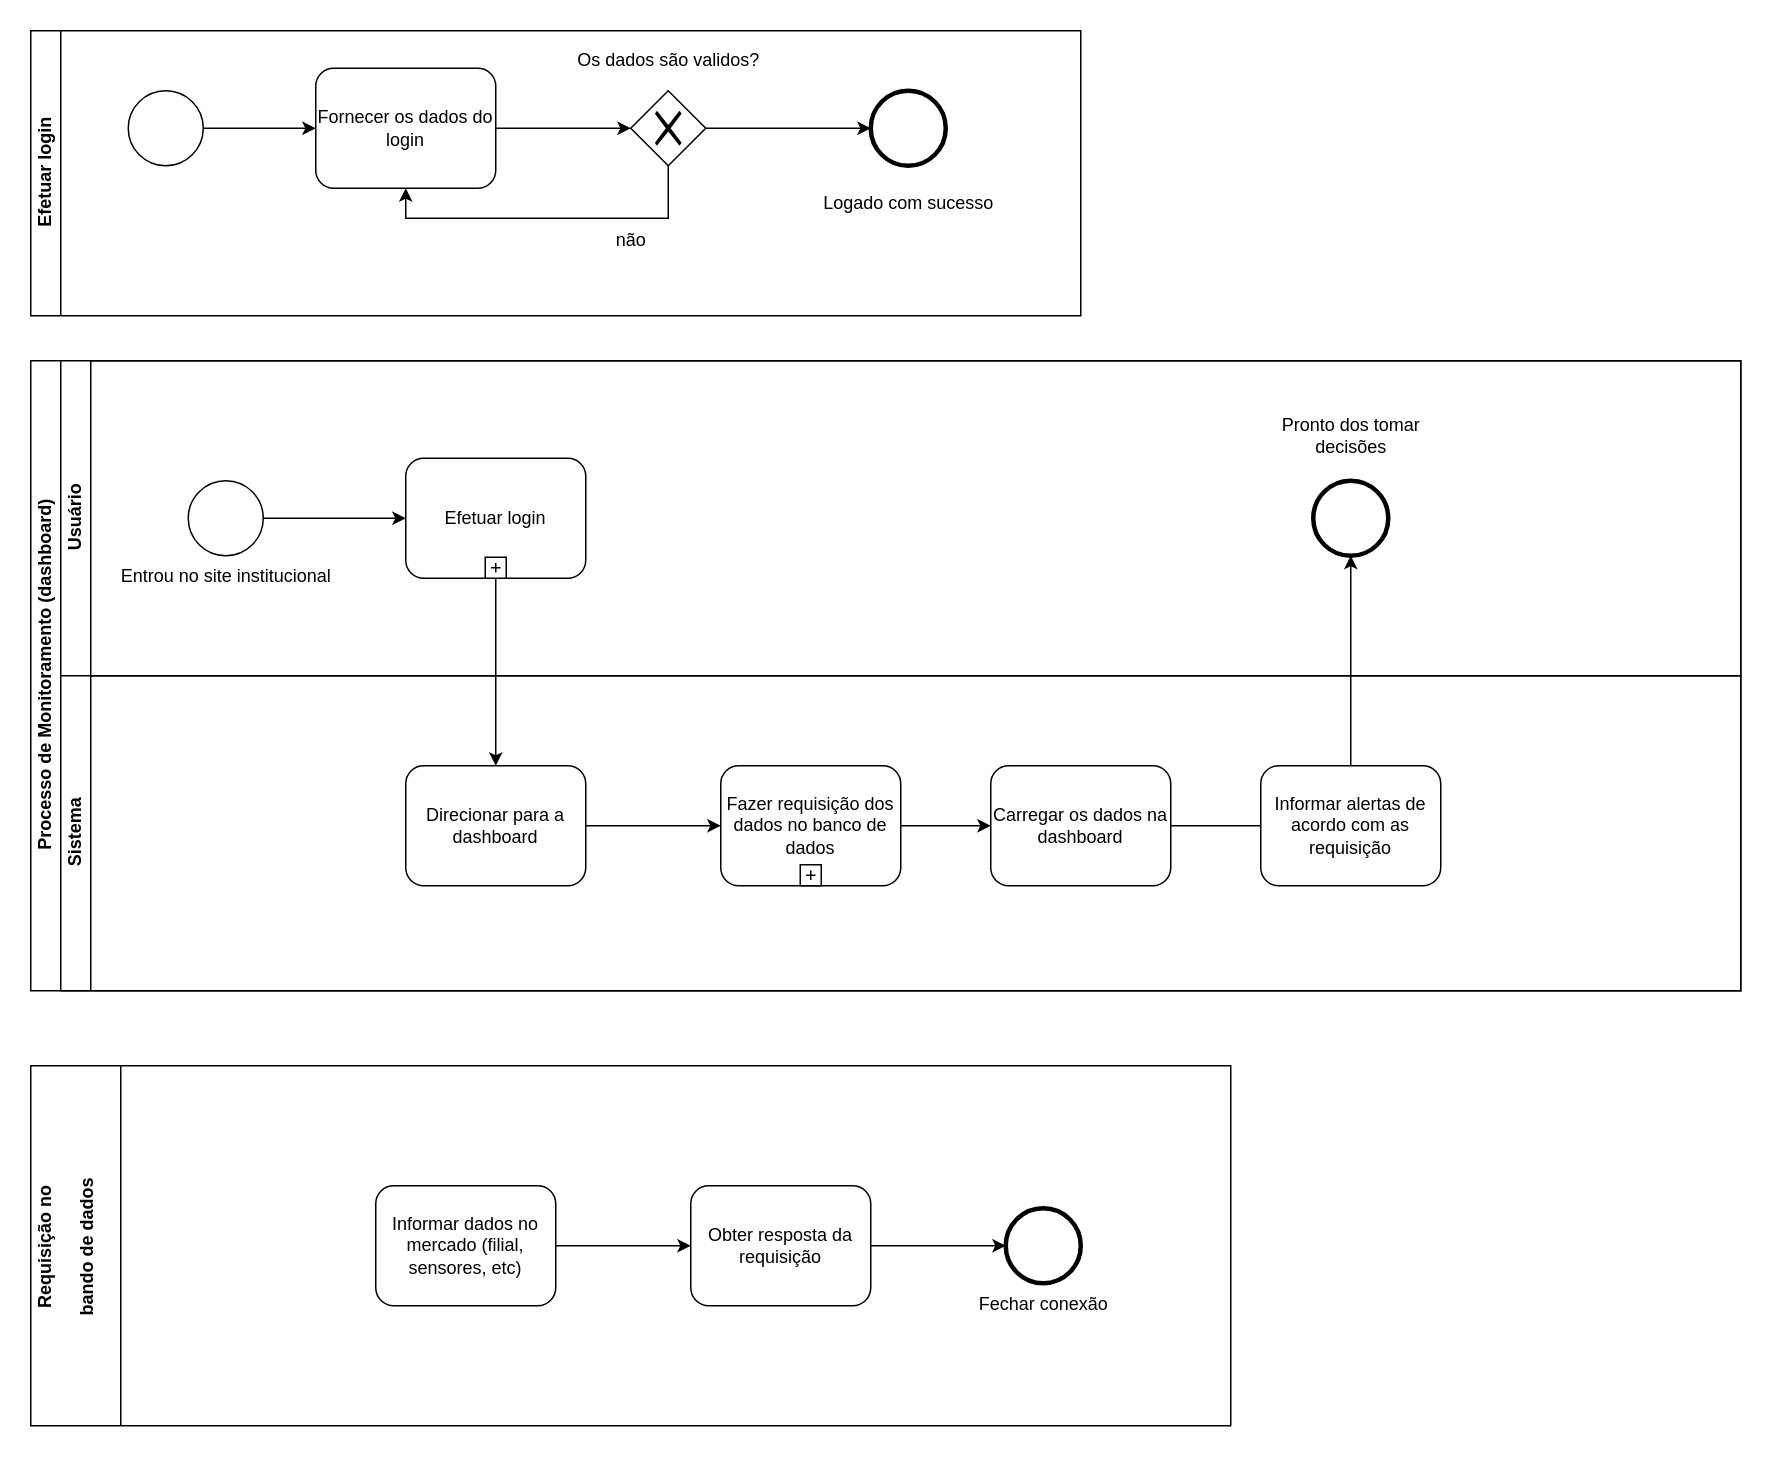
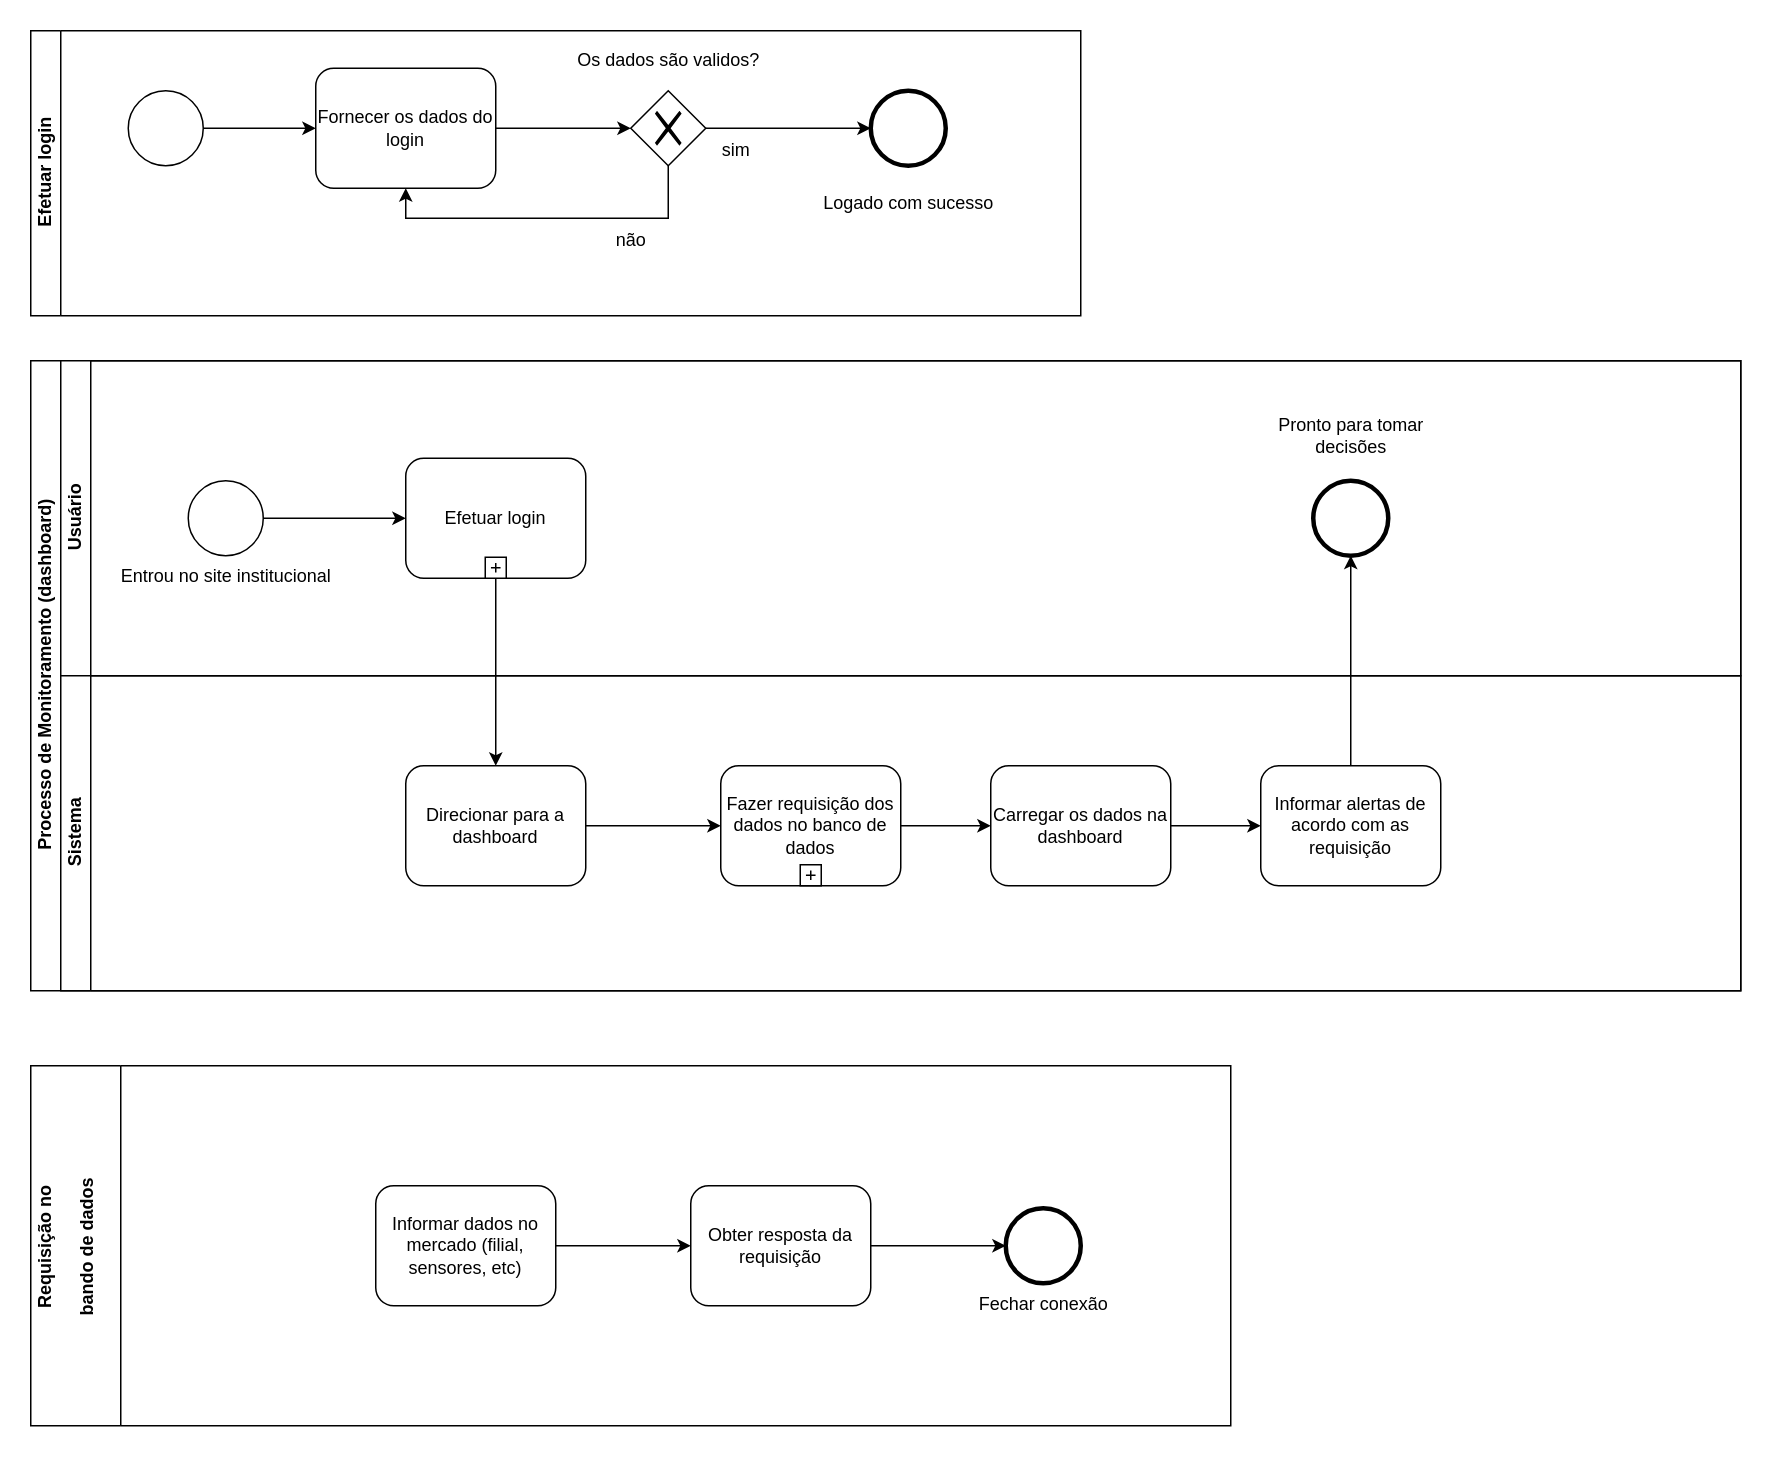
none -> (736, 151)
(1352, 436) -> (1352, 436)
(1253, 826) -> (1249, 826)
